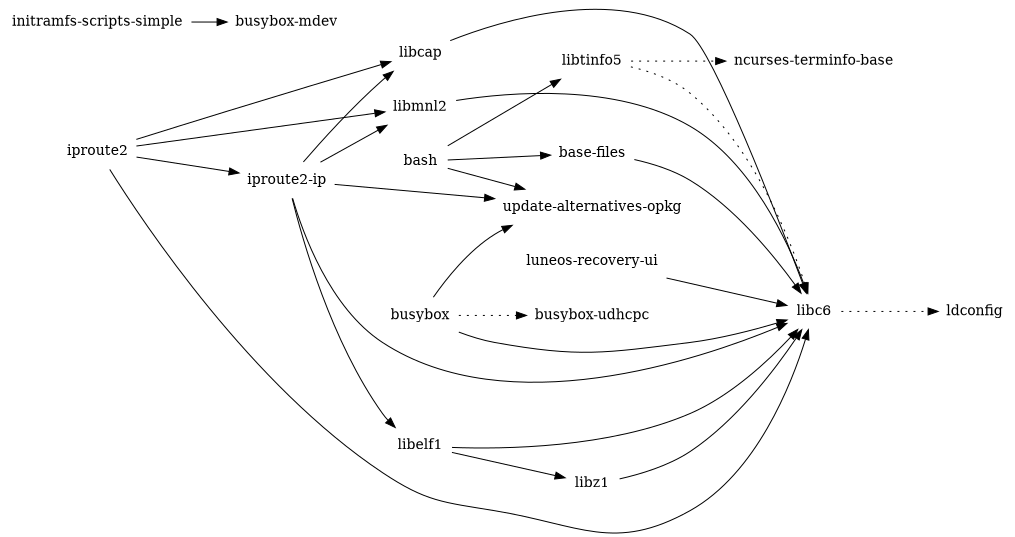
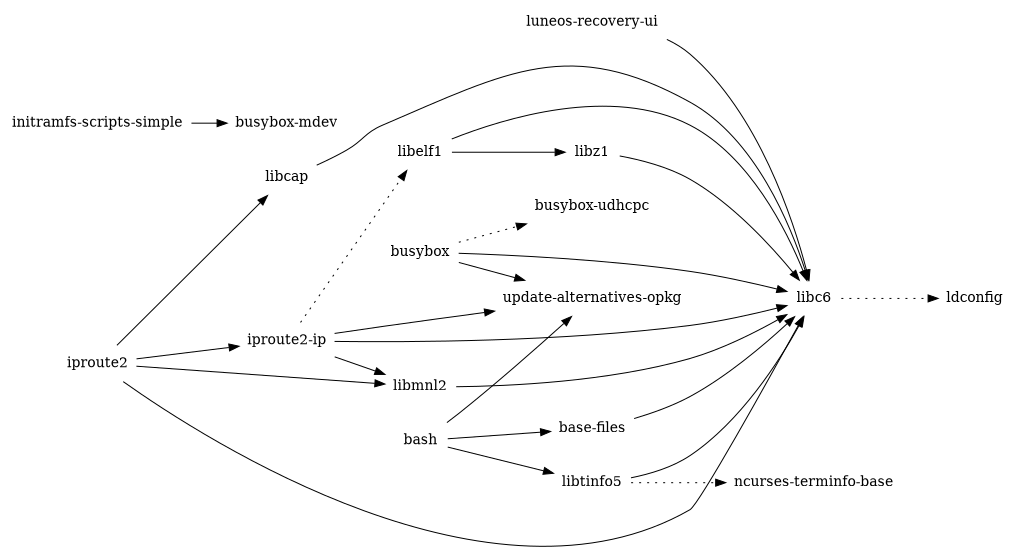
(337, 125) -> none
(742, 153) -> (731, 421)
(330, 314) -> (351, 251)
